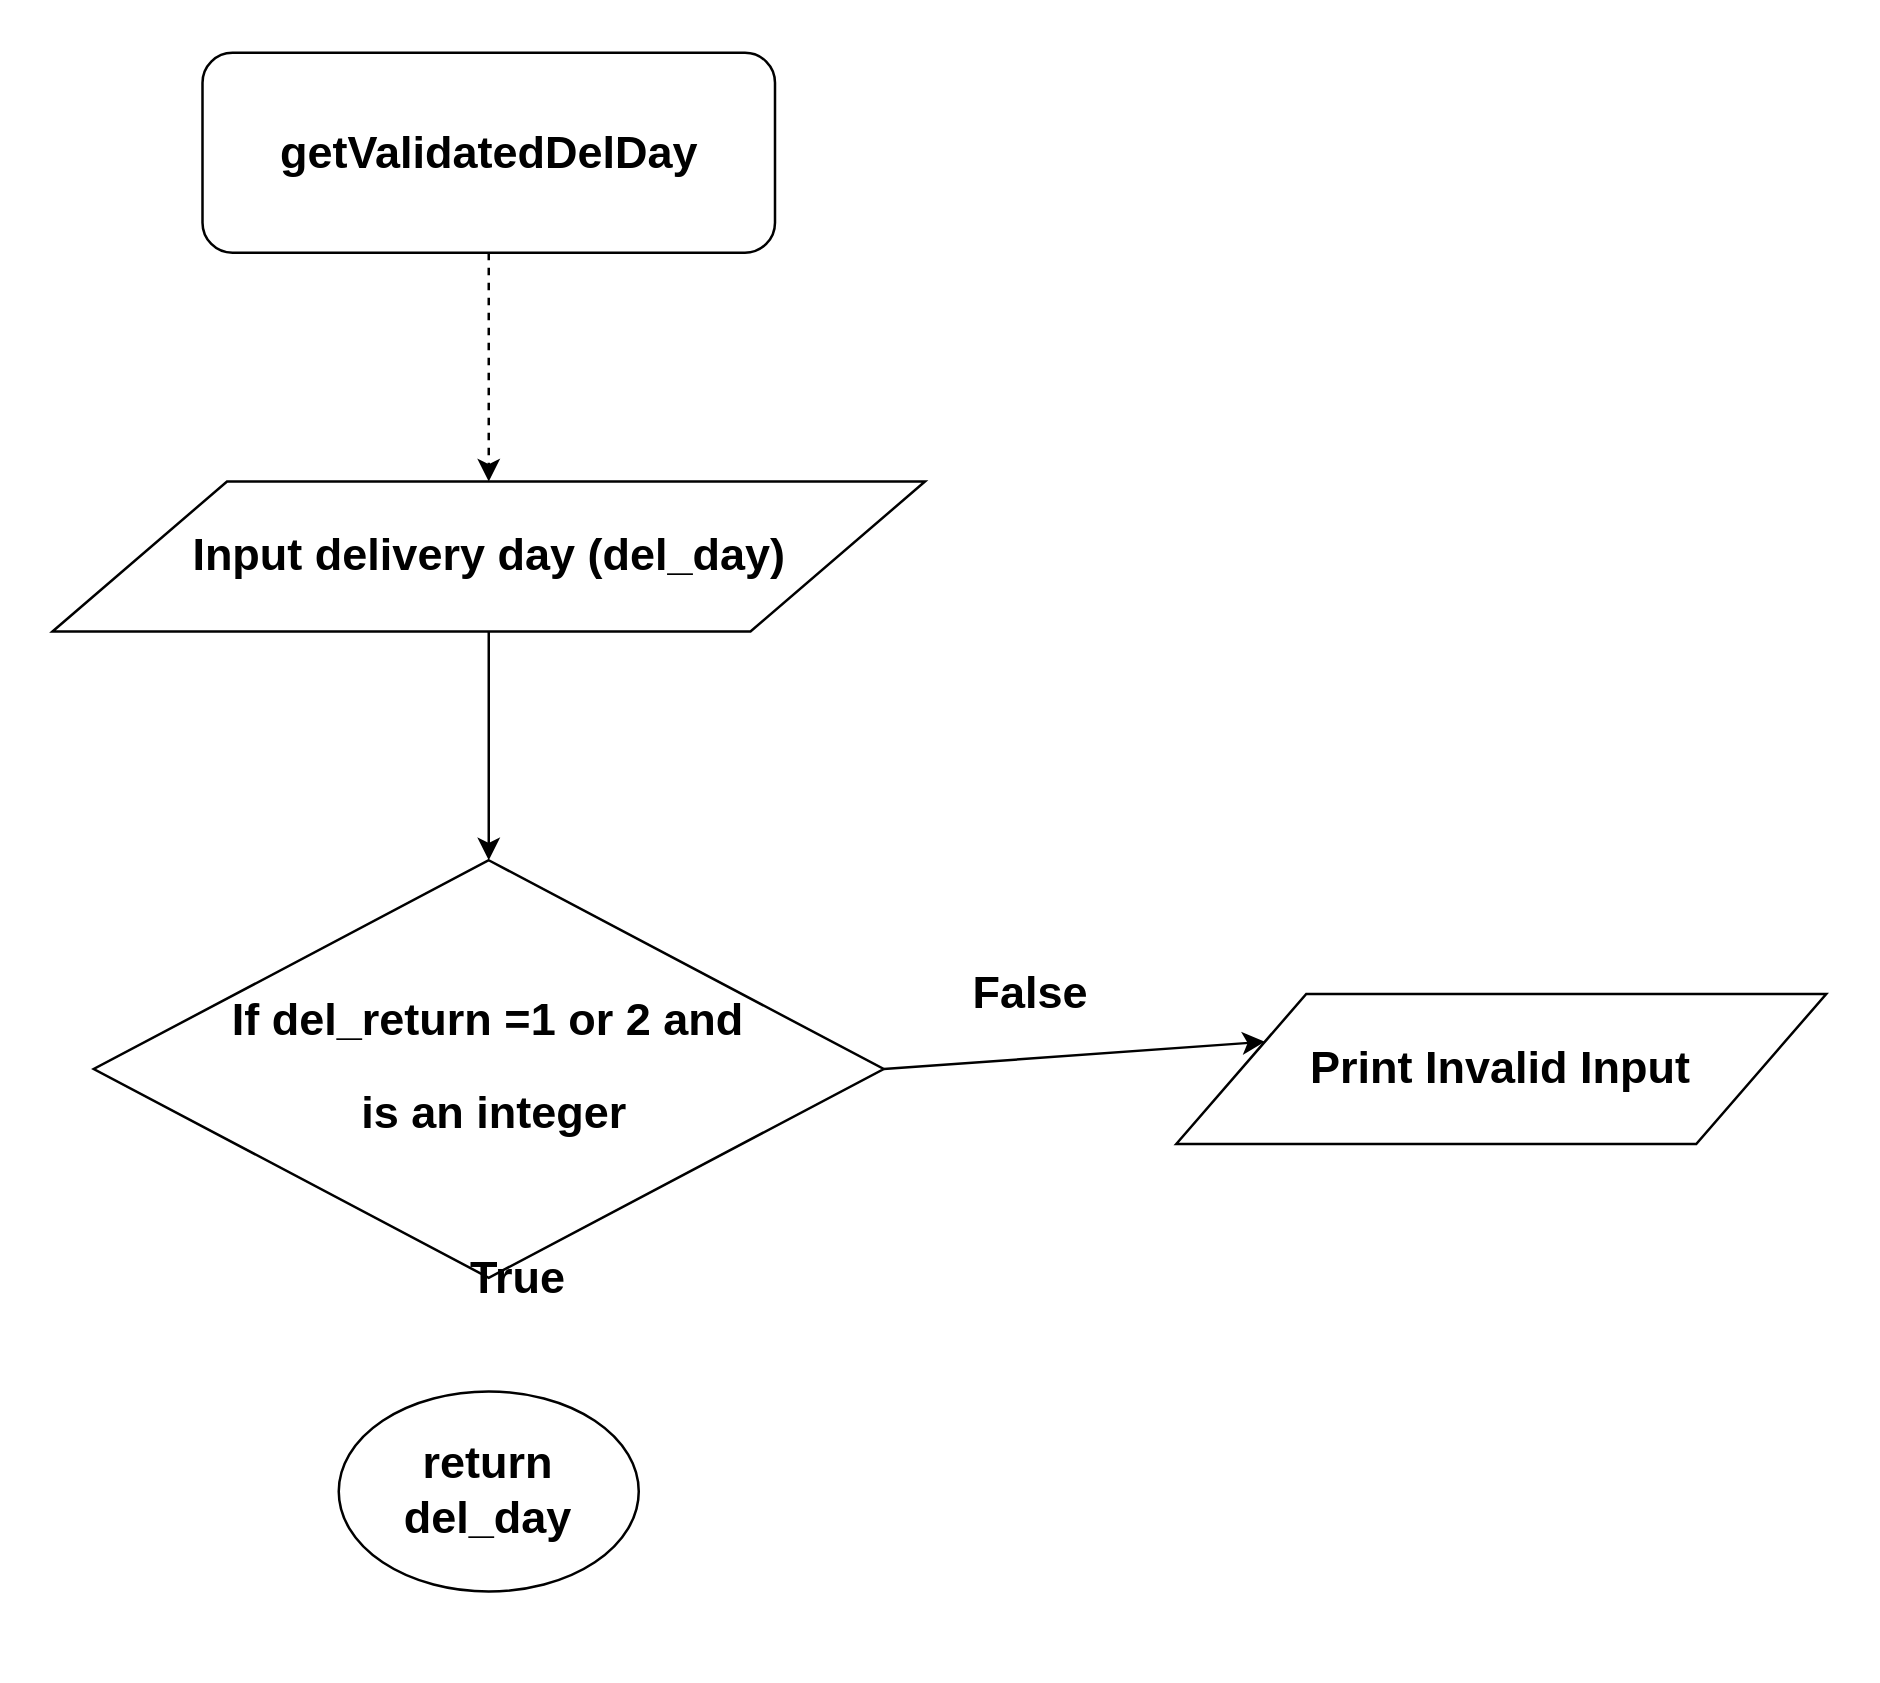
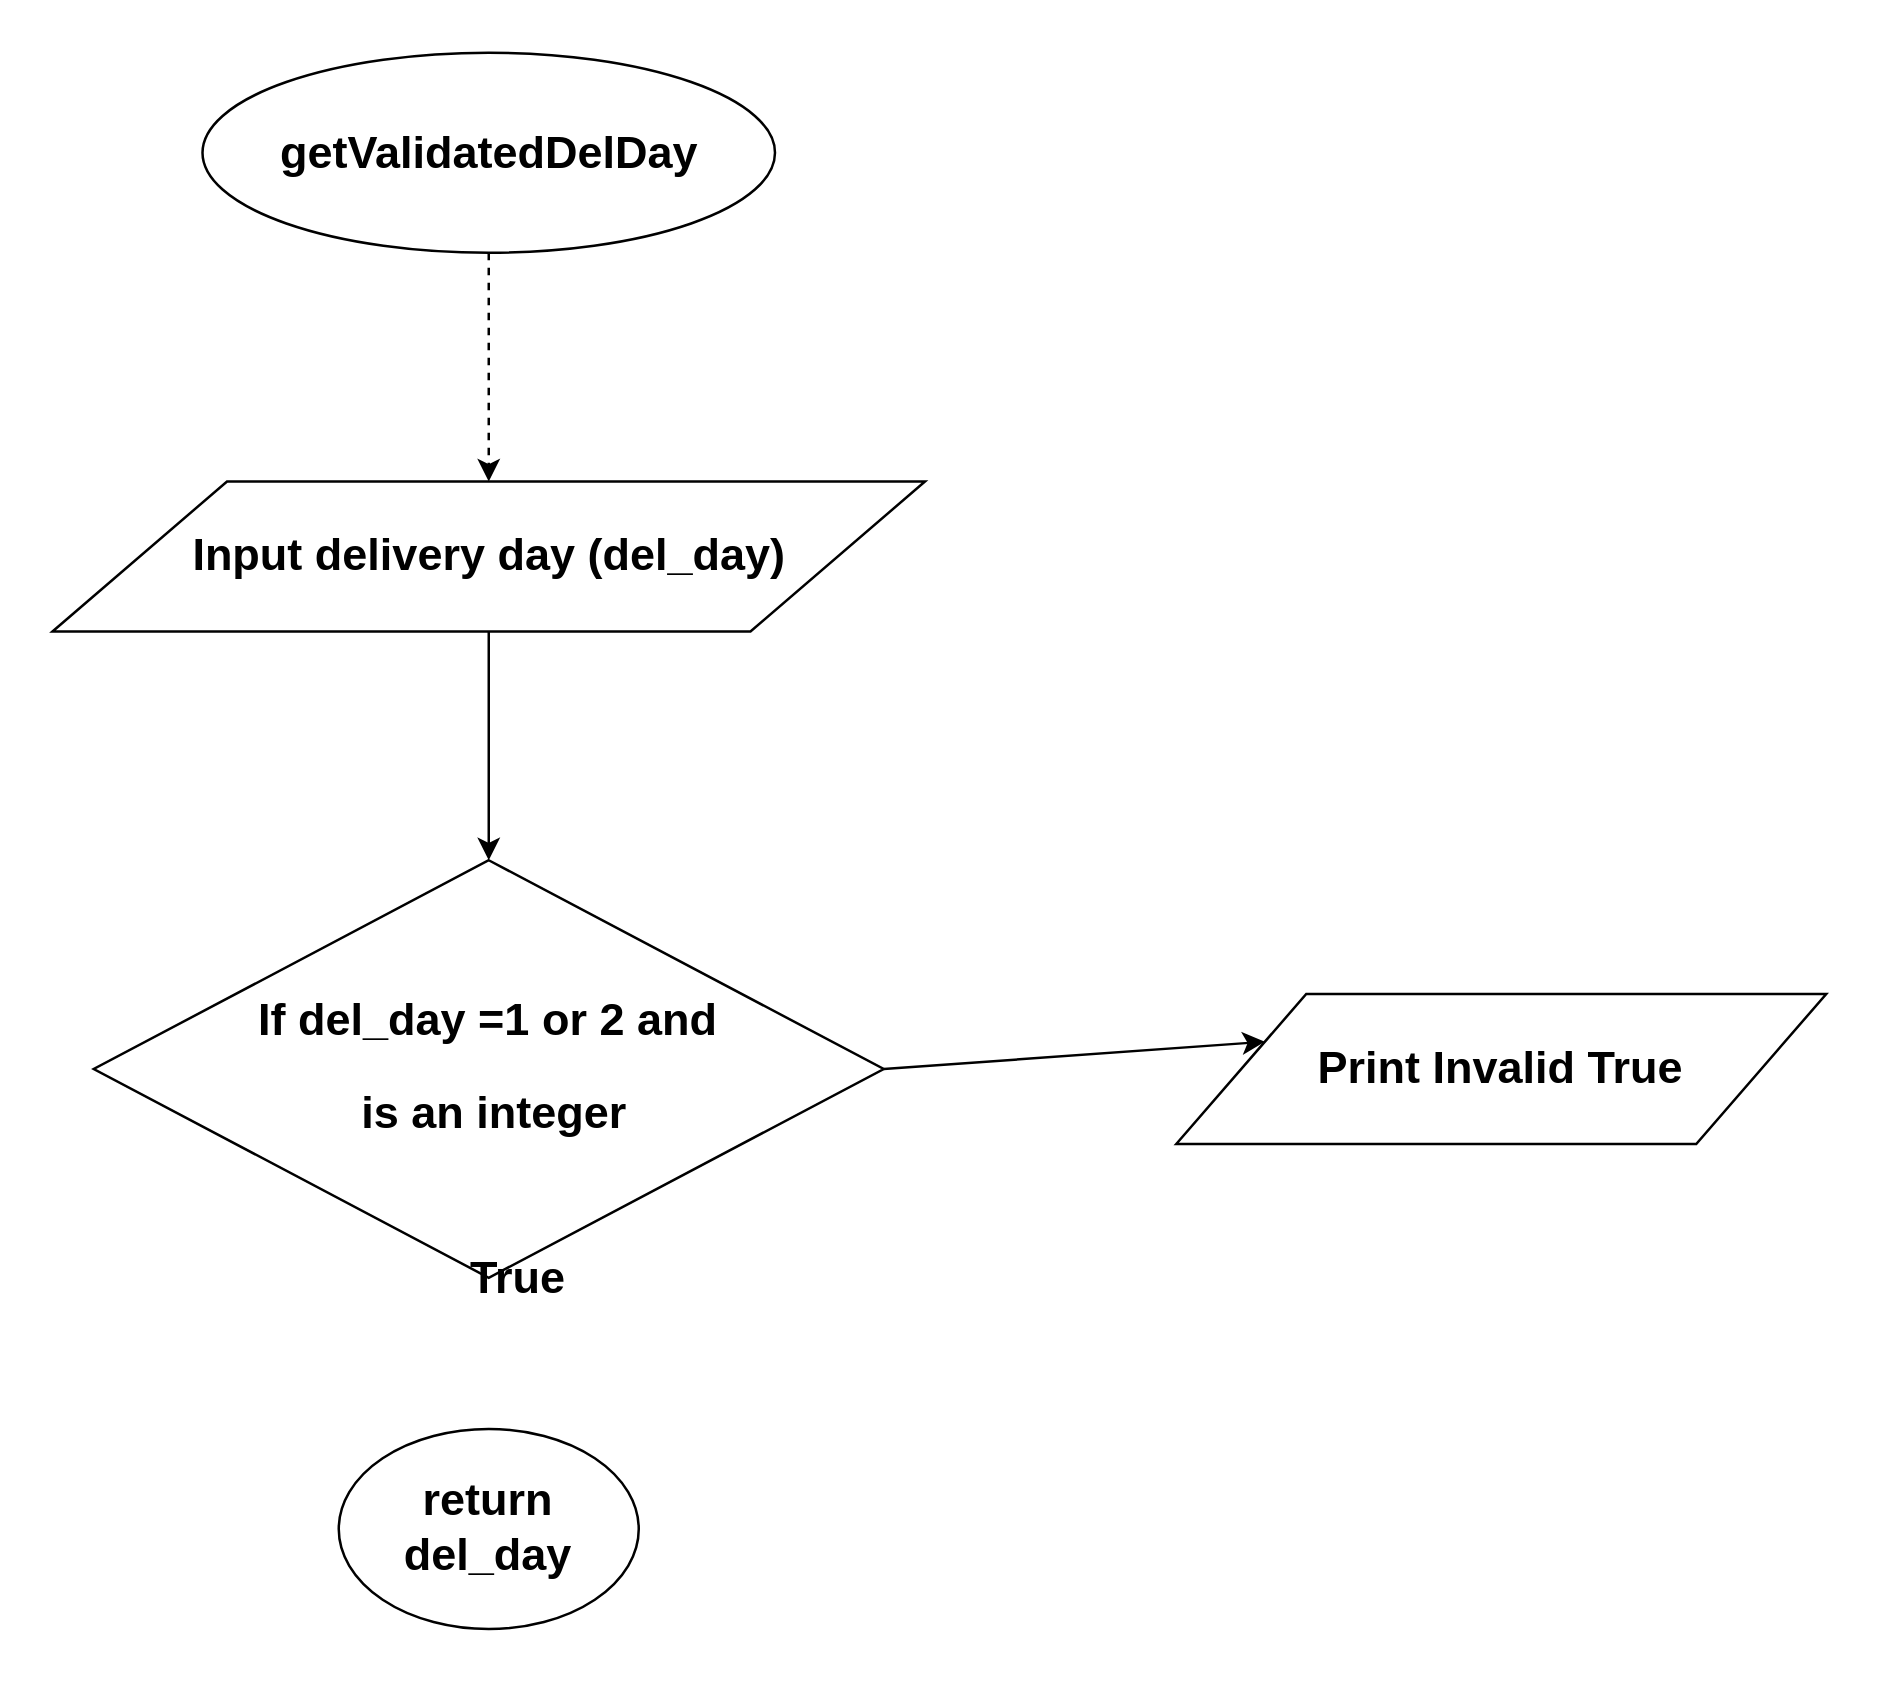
(489, 153) -> (489, 153)
(1030, 994) -> none
(489, 1069) -> (489, 1069)
(1501, 1069) -> (1501, 1069)
(489, 1491) -> (489, 1529)
